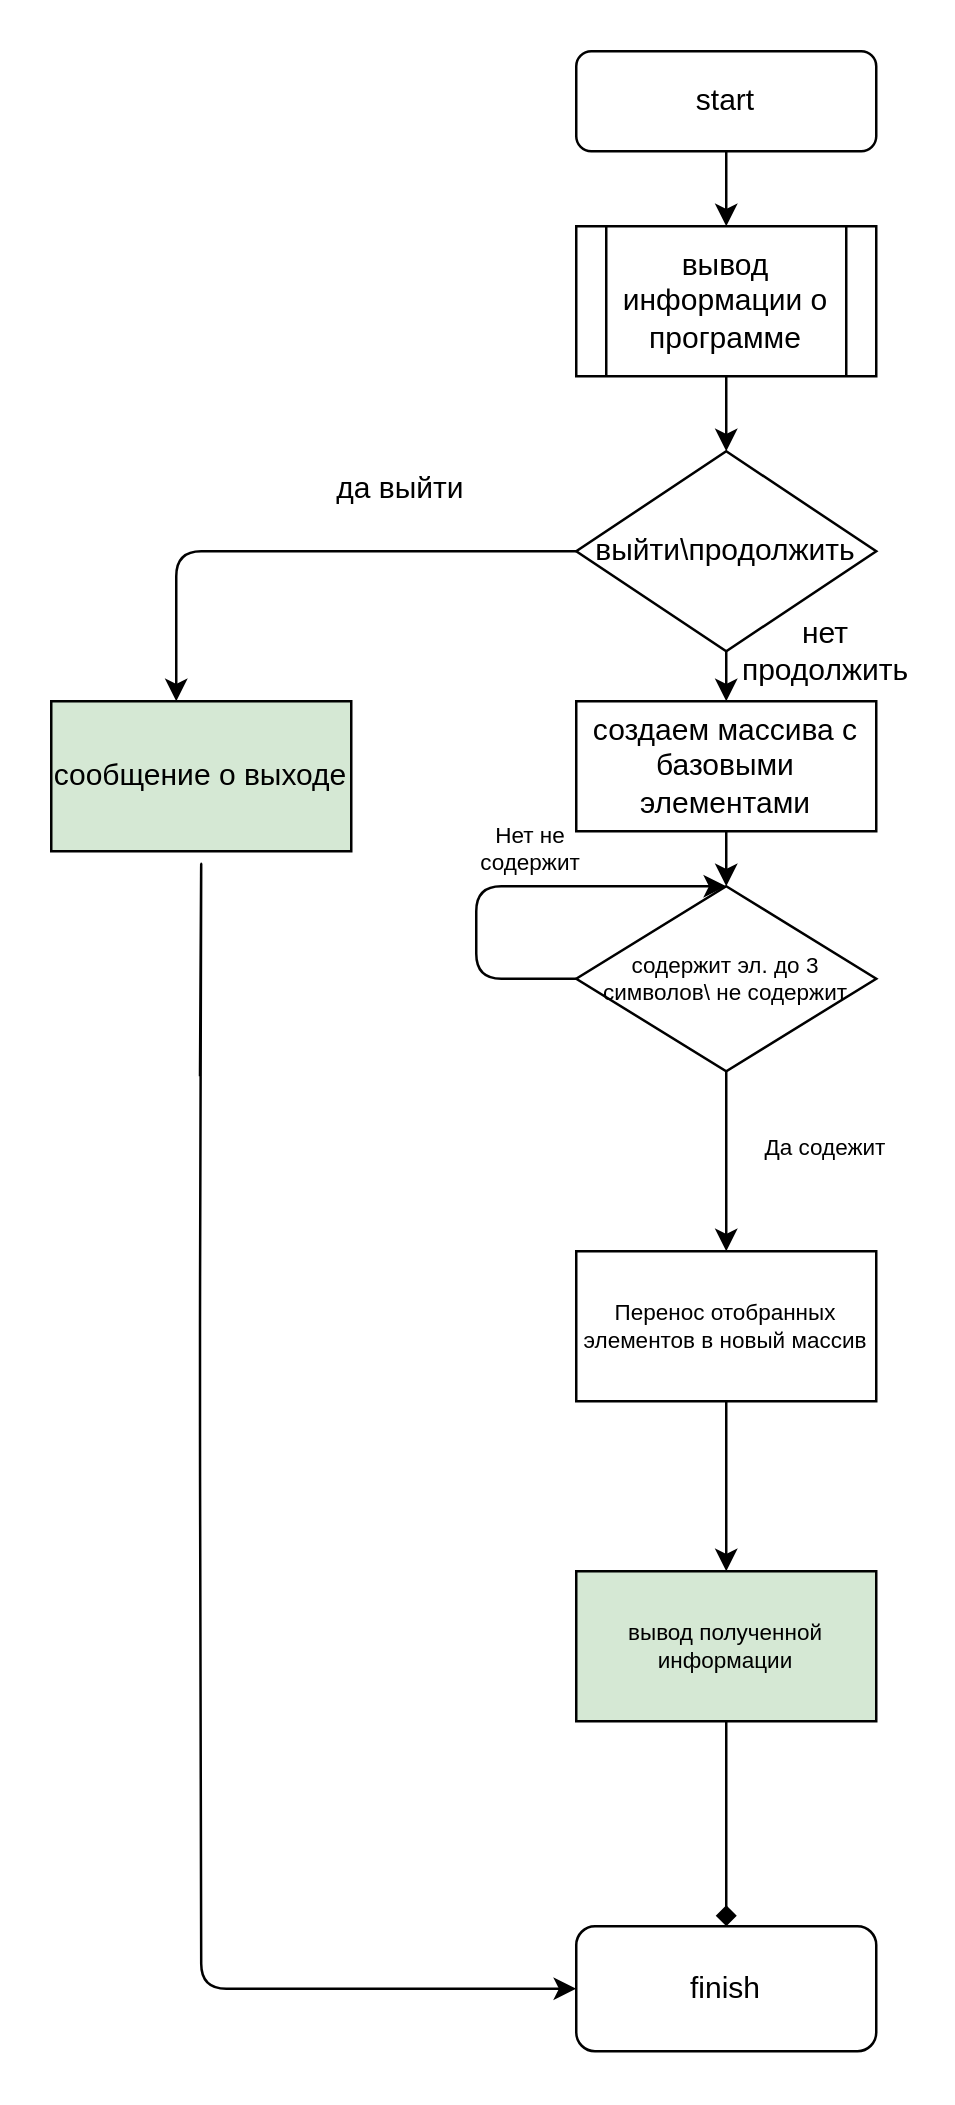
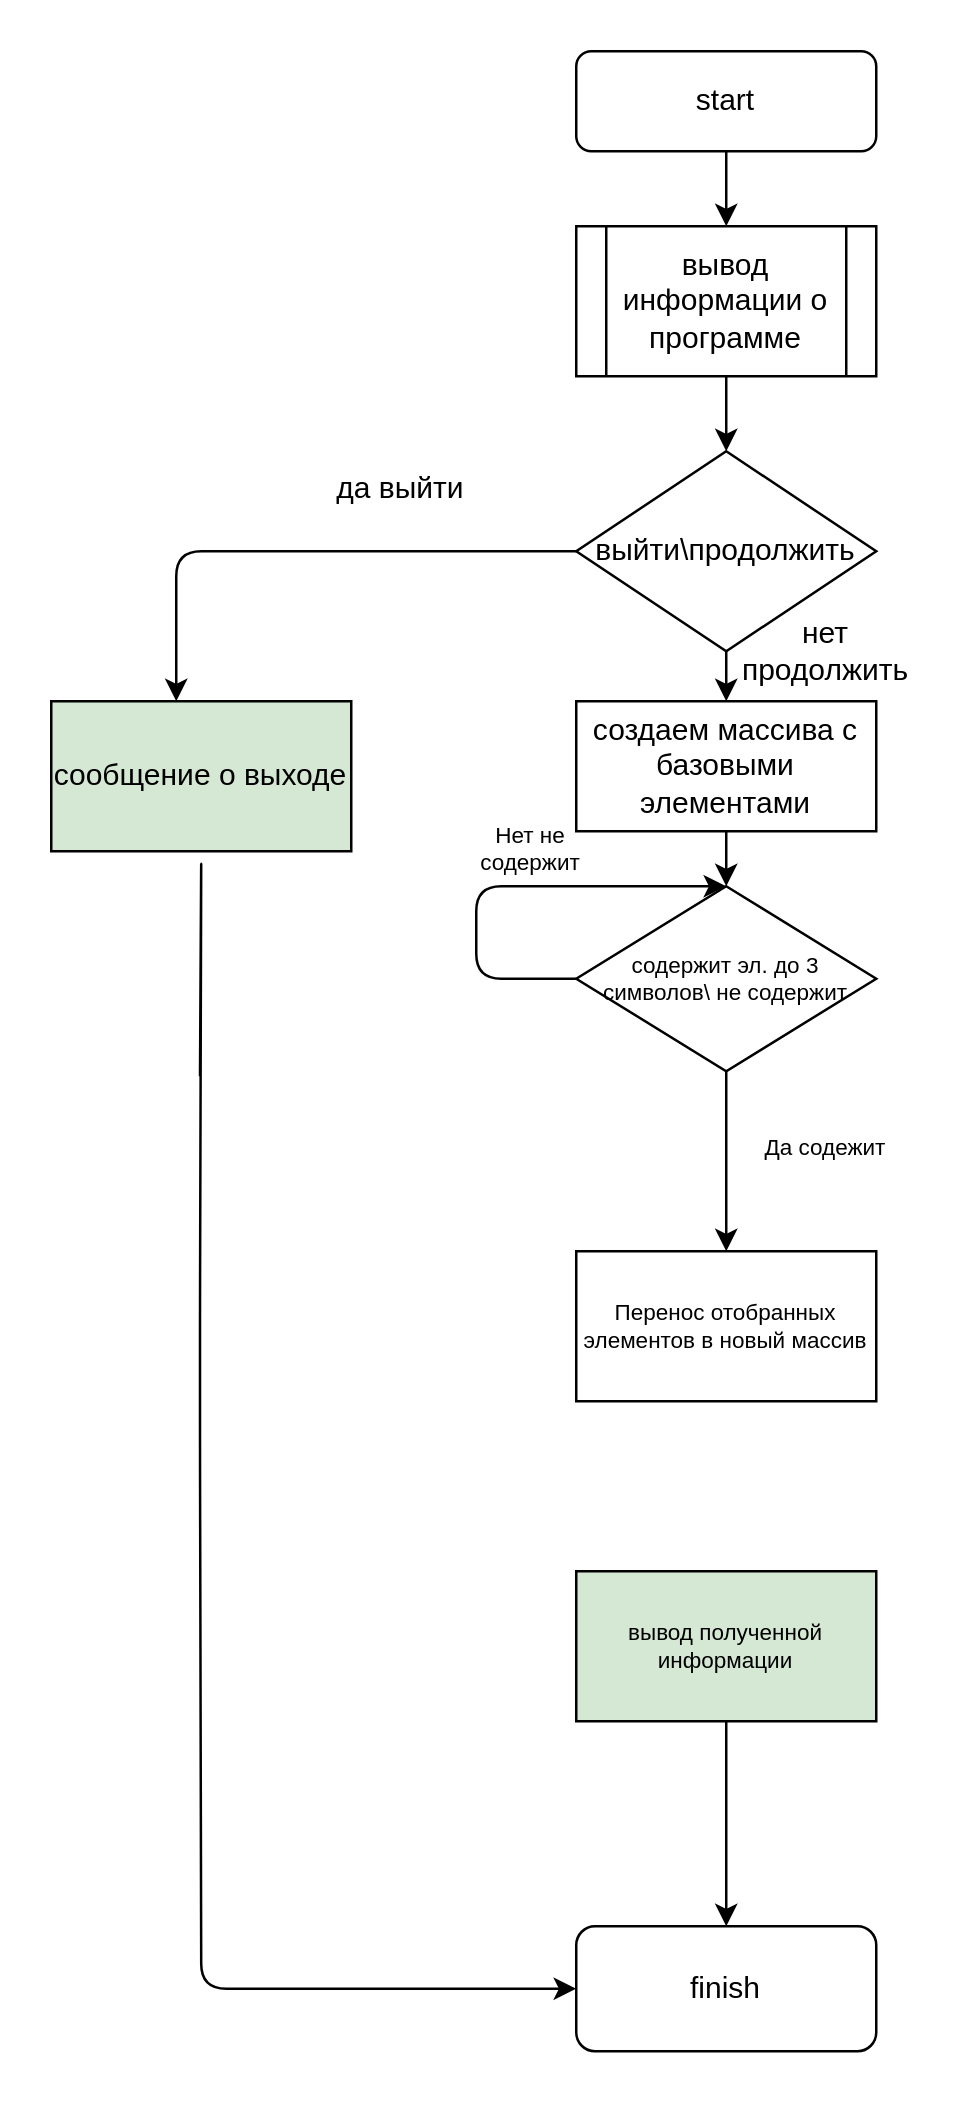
(726, 1478) -> none
(726, 1906) -> (726, 1907)
